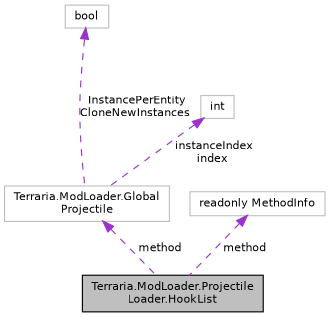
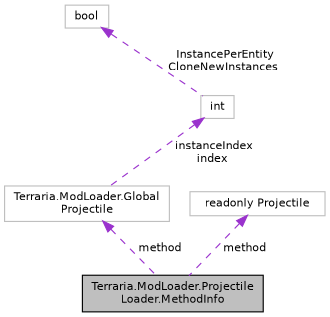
(80, 113) -> (157, 65)
(258, 204) -> (258, 204)
(173, 294) -> (173, 294)
